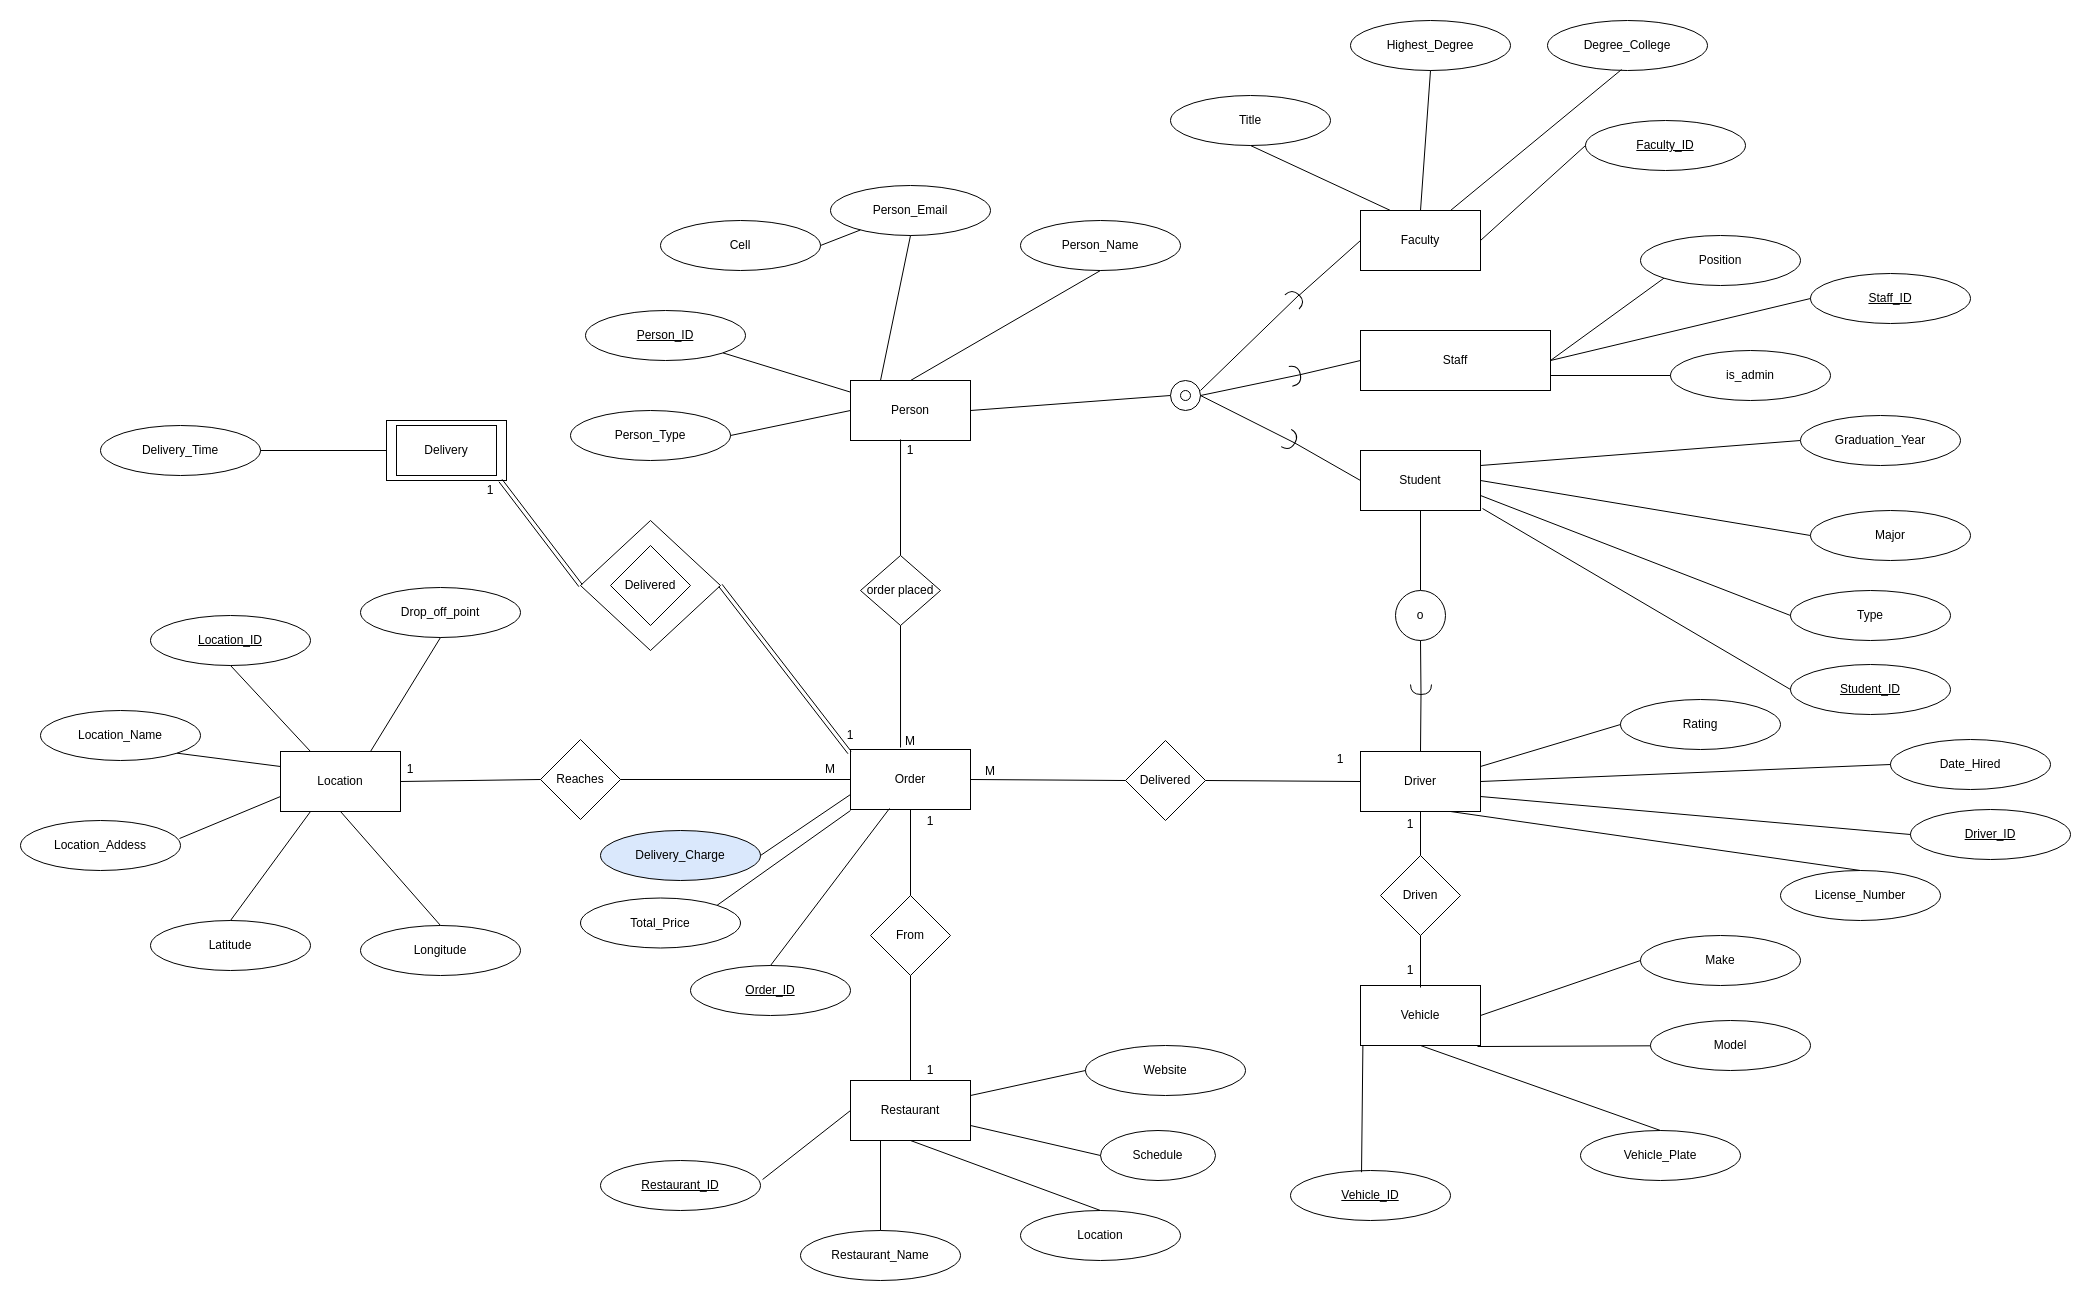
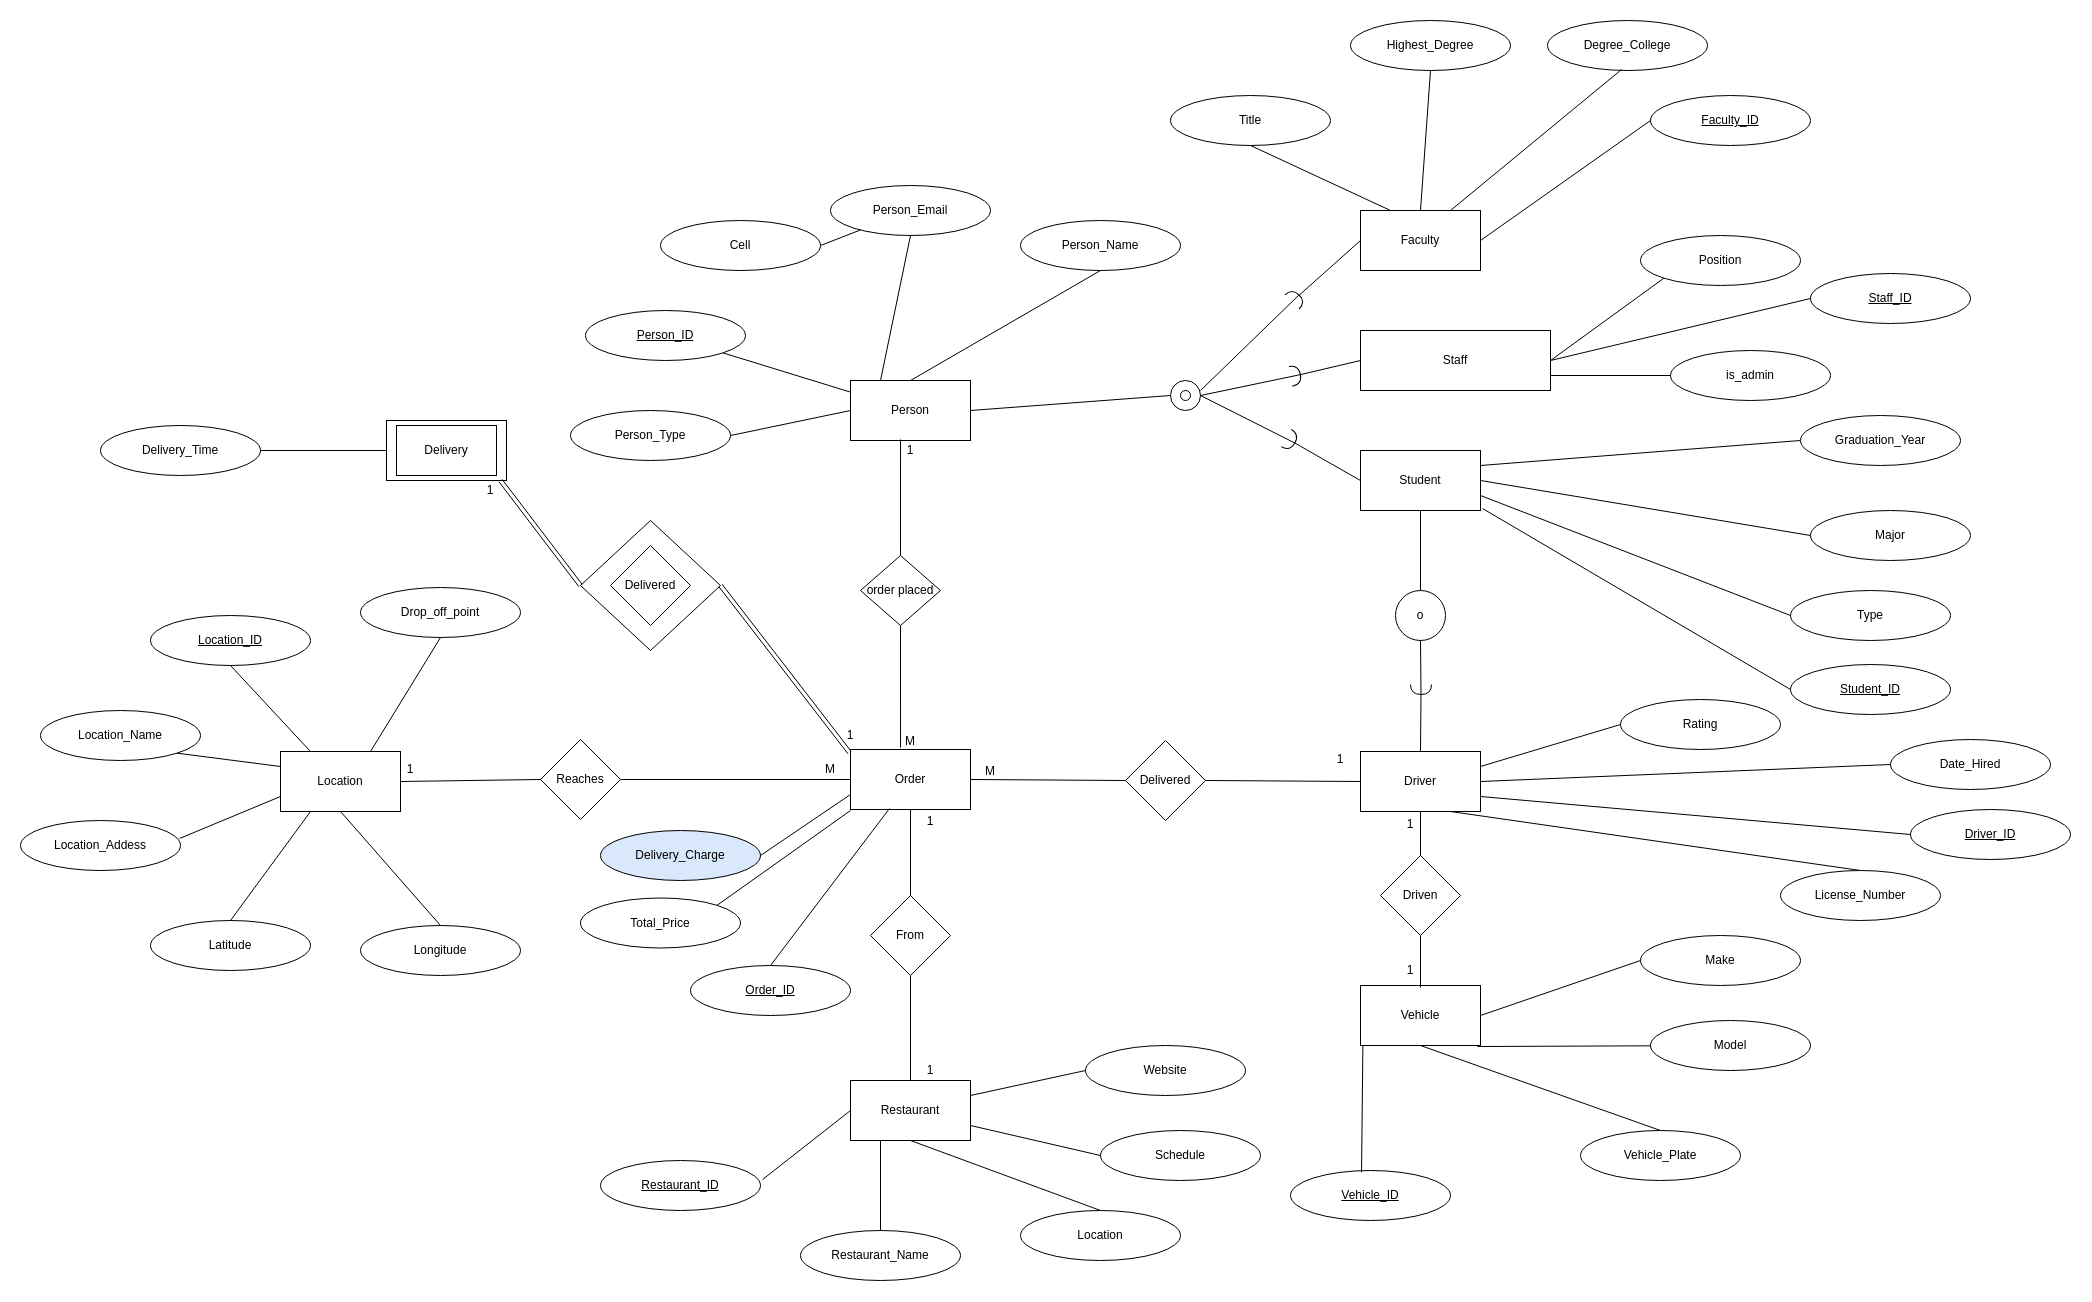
(1666, 146) -> (1731, 121)
(1158, 1156) -> (1181, 1156)
